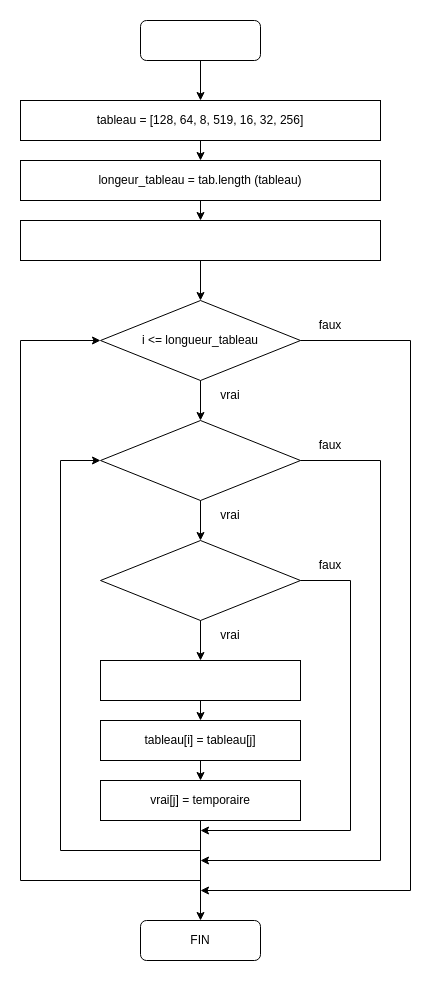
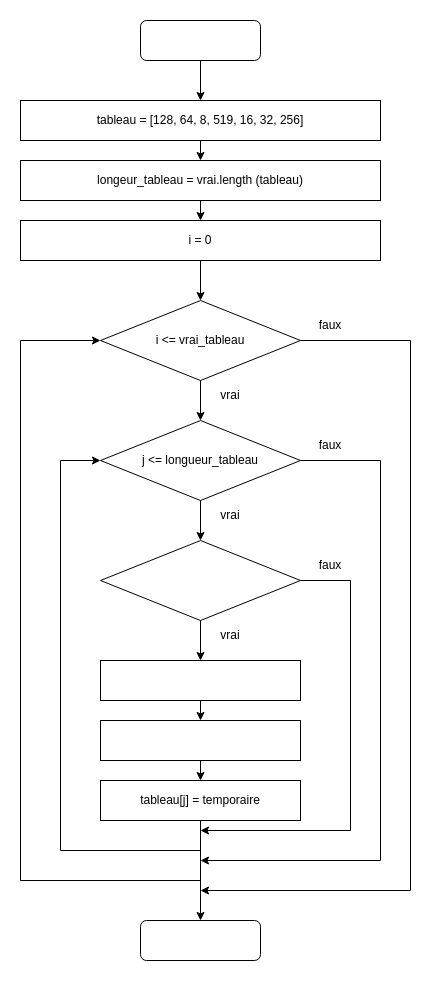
(201, 181) -> (201, 181)
none -> (201, 241)
(201, 341) -> (201, 341)
none -> (201, 461)
(201, 741) -> none
(201, 801) -> (201, 801)
(201, 941) -> none
